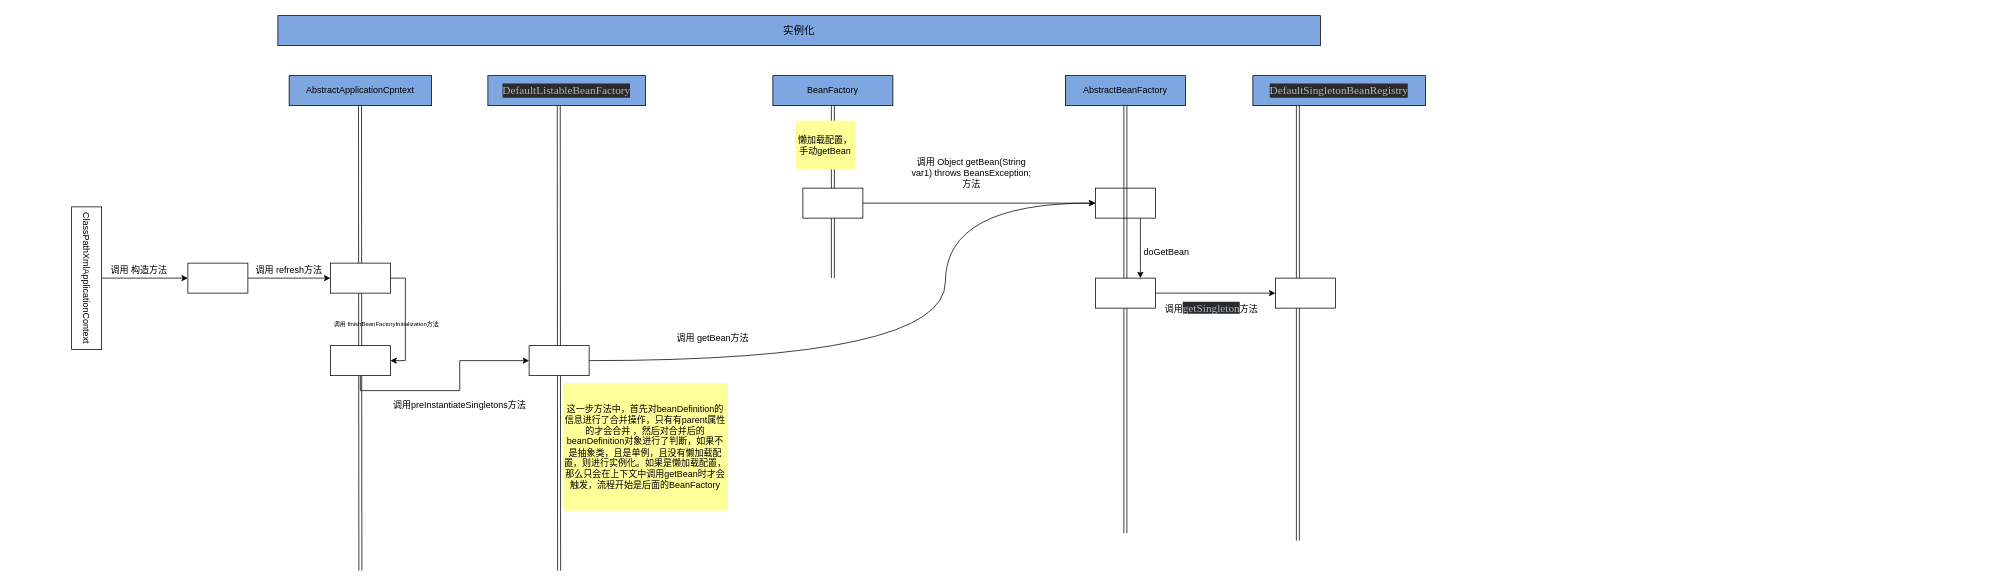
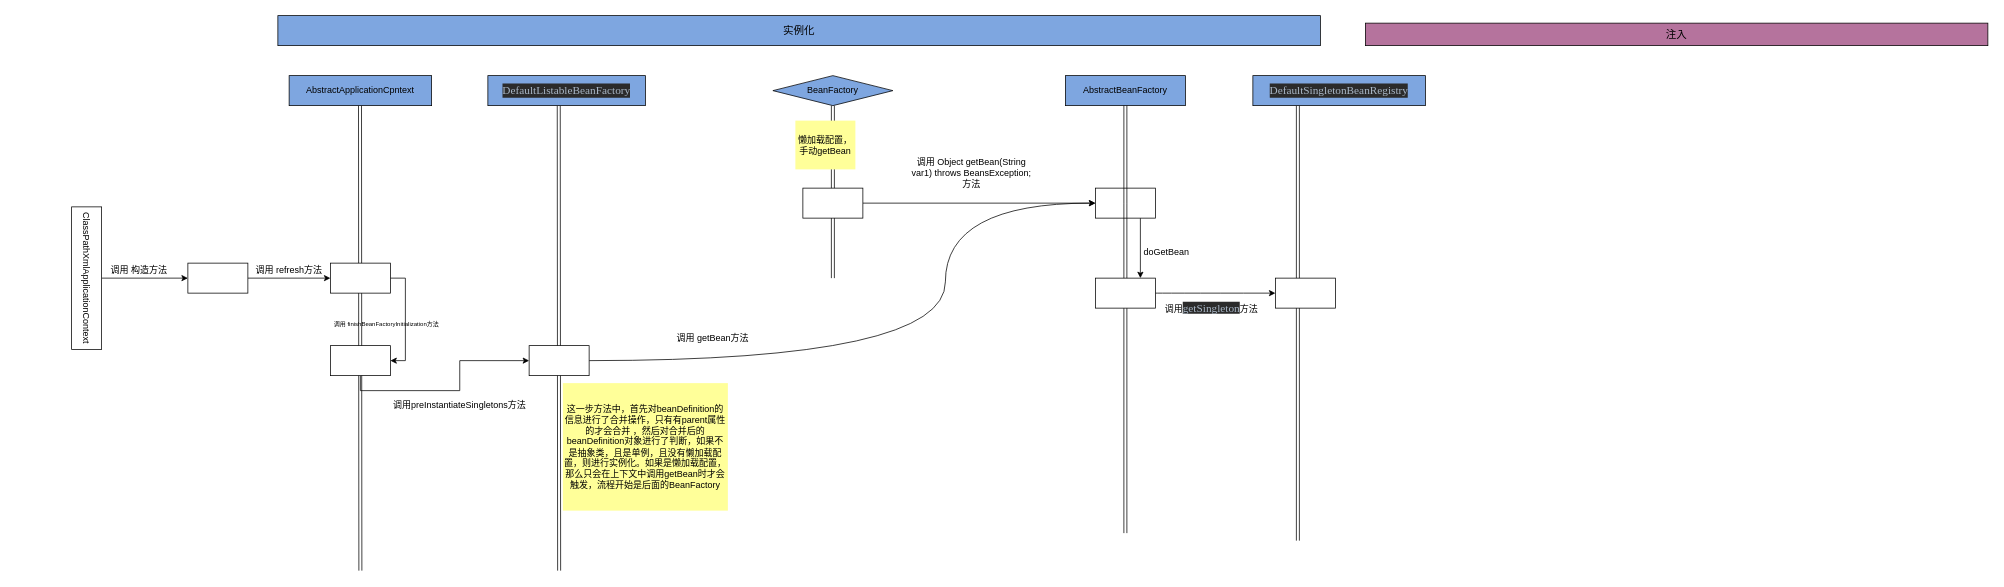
none -> (1677, 34)
(833, 90) -> (833, 90)
